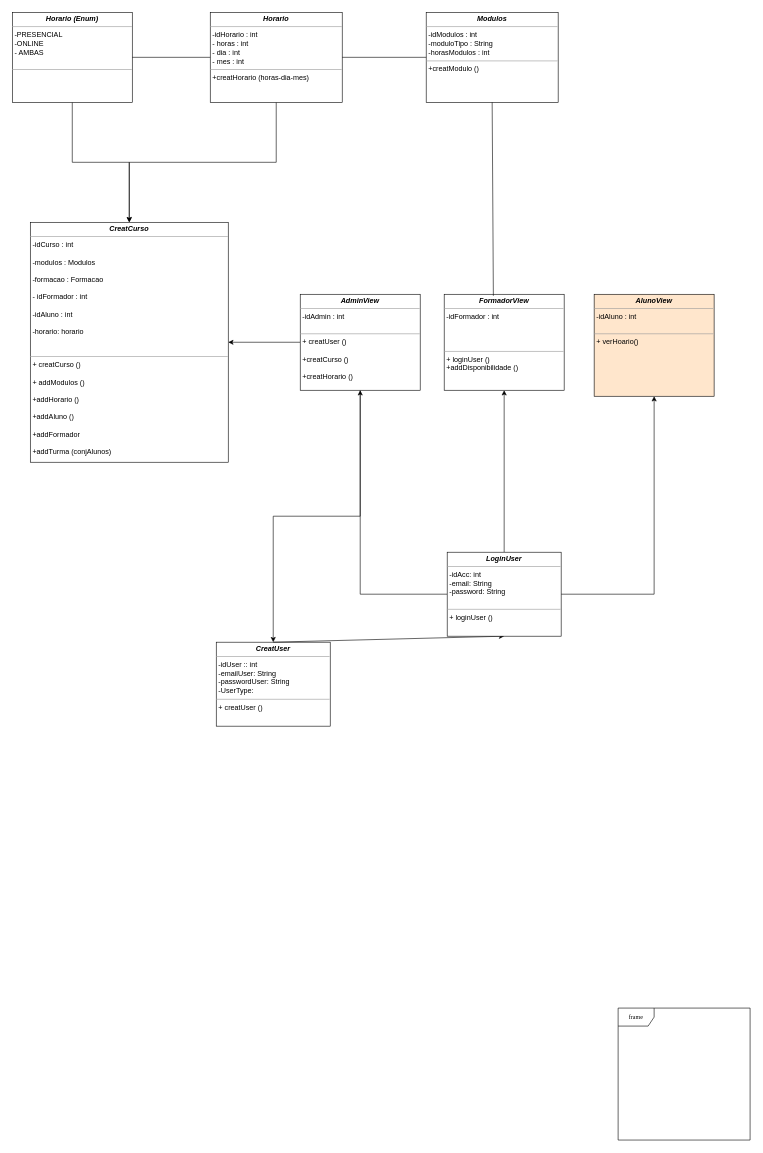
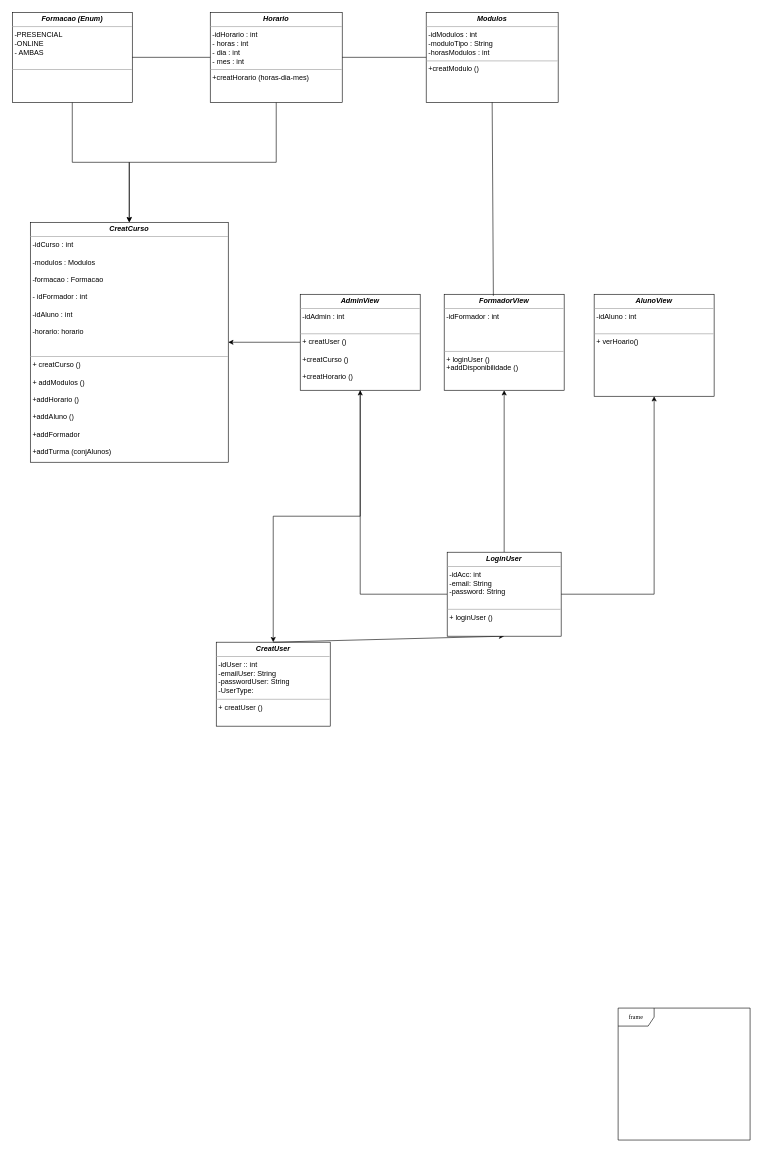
(39, 30) -> (42, 30)
(654, 345) -> (654, 345)
